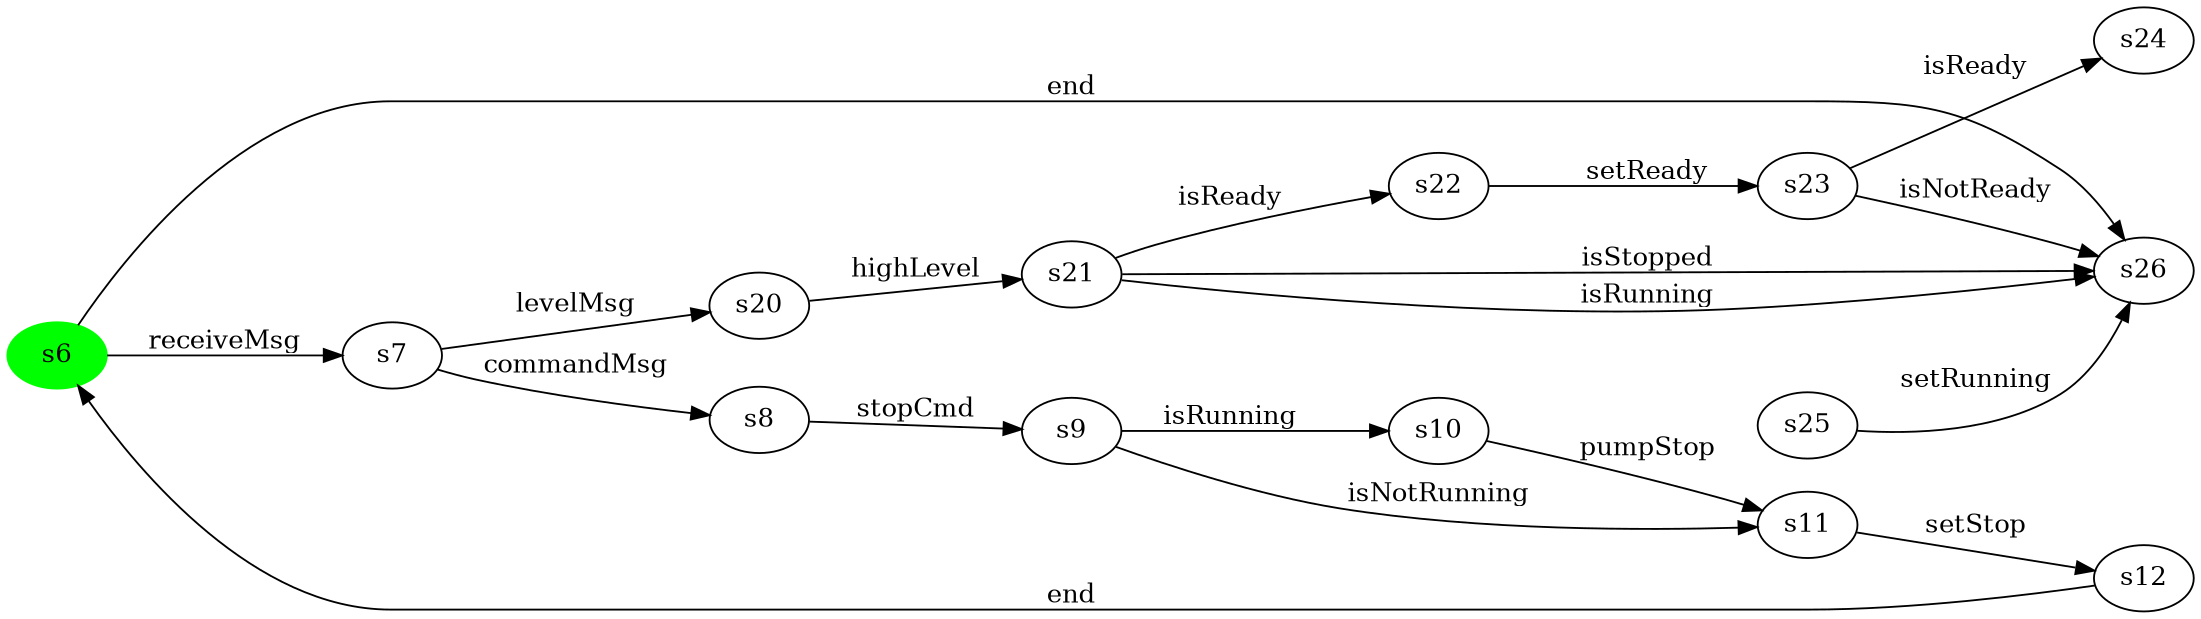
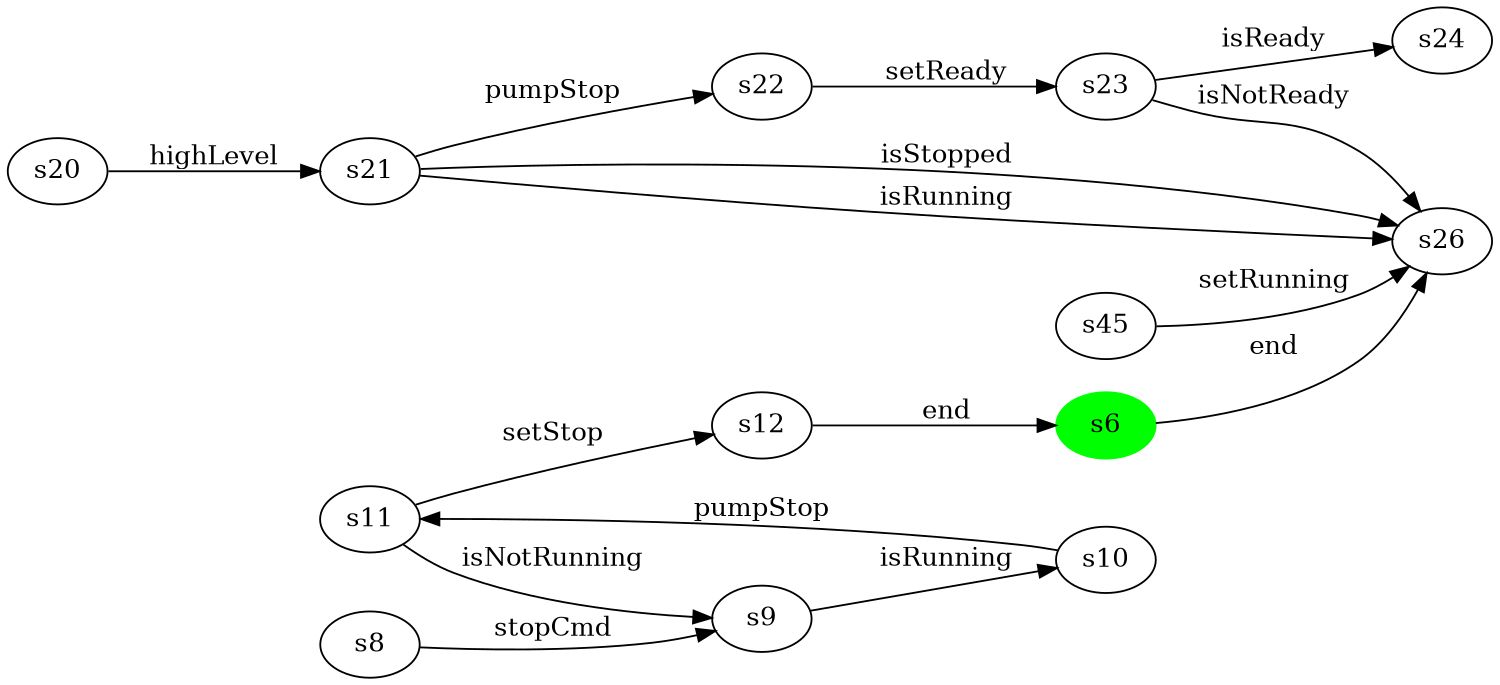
(1231, 198) -> (553, 91)
(392, 355) -> none
(1808, 425) -> (1106, 326)
(1423, 519) -> (543, 598)
